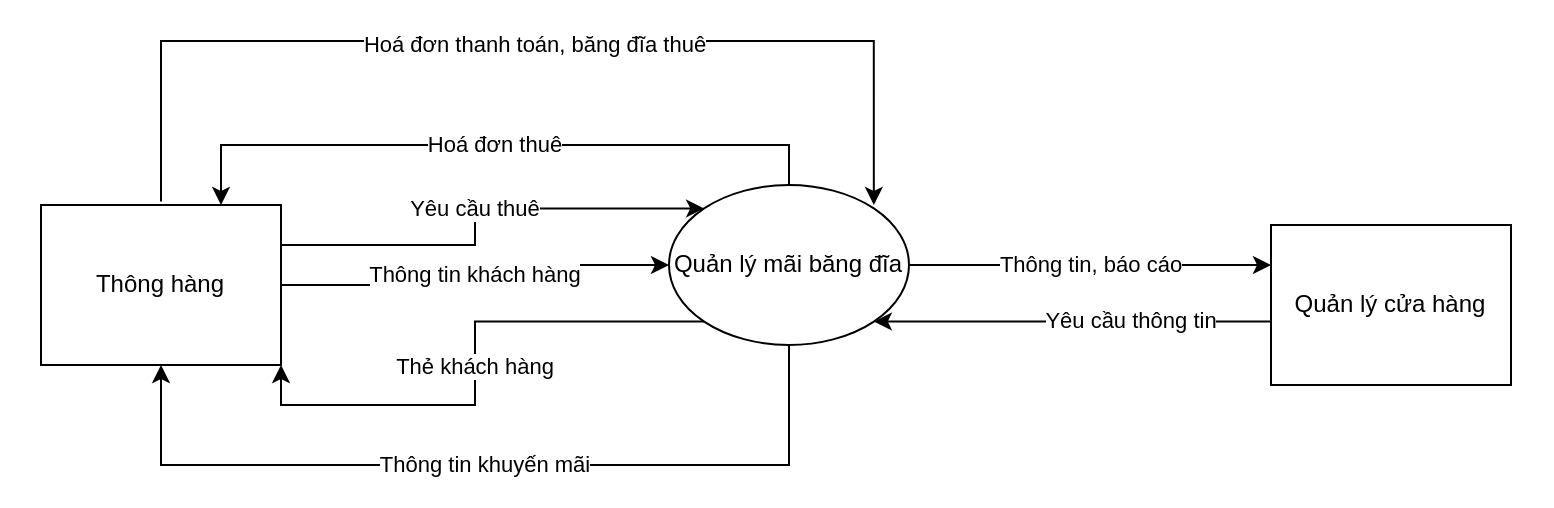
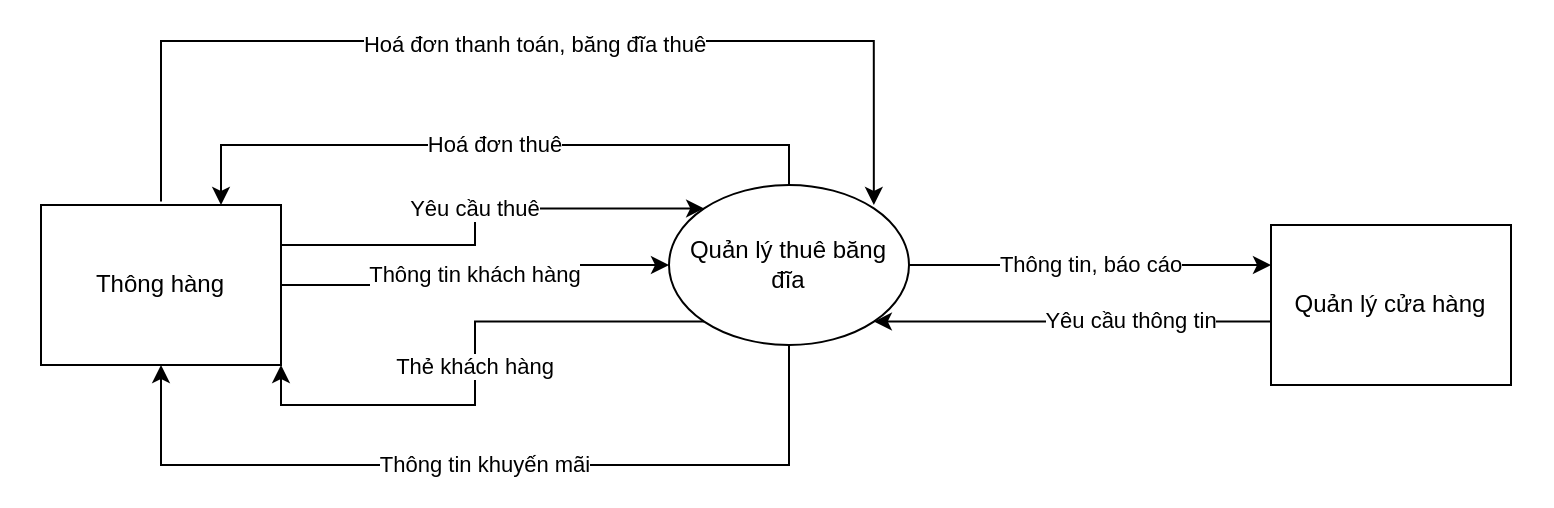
(789, 265) -> (789, 265)
